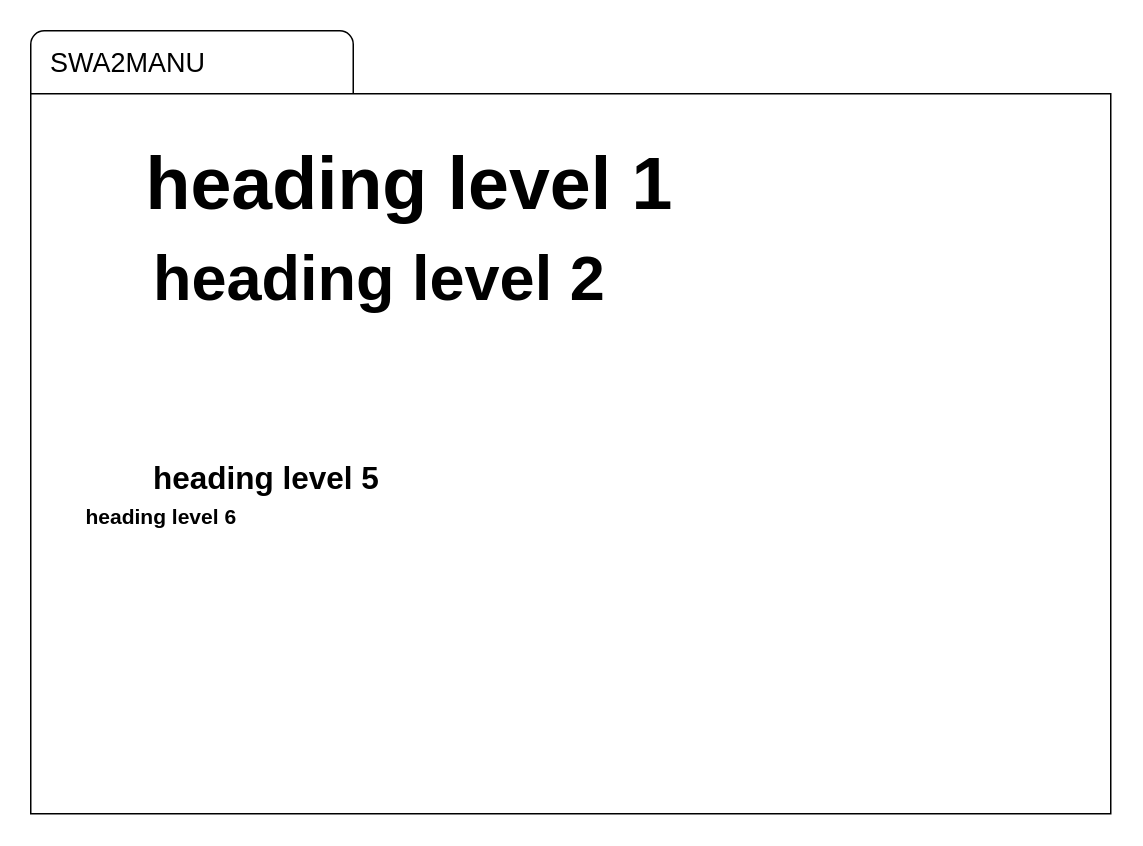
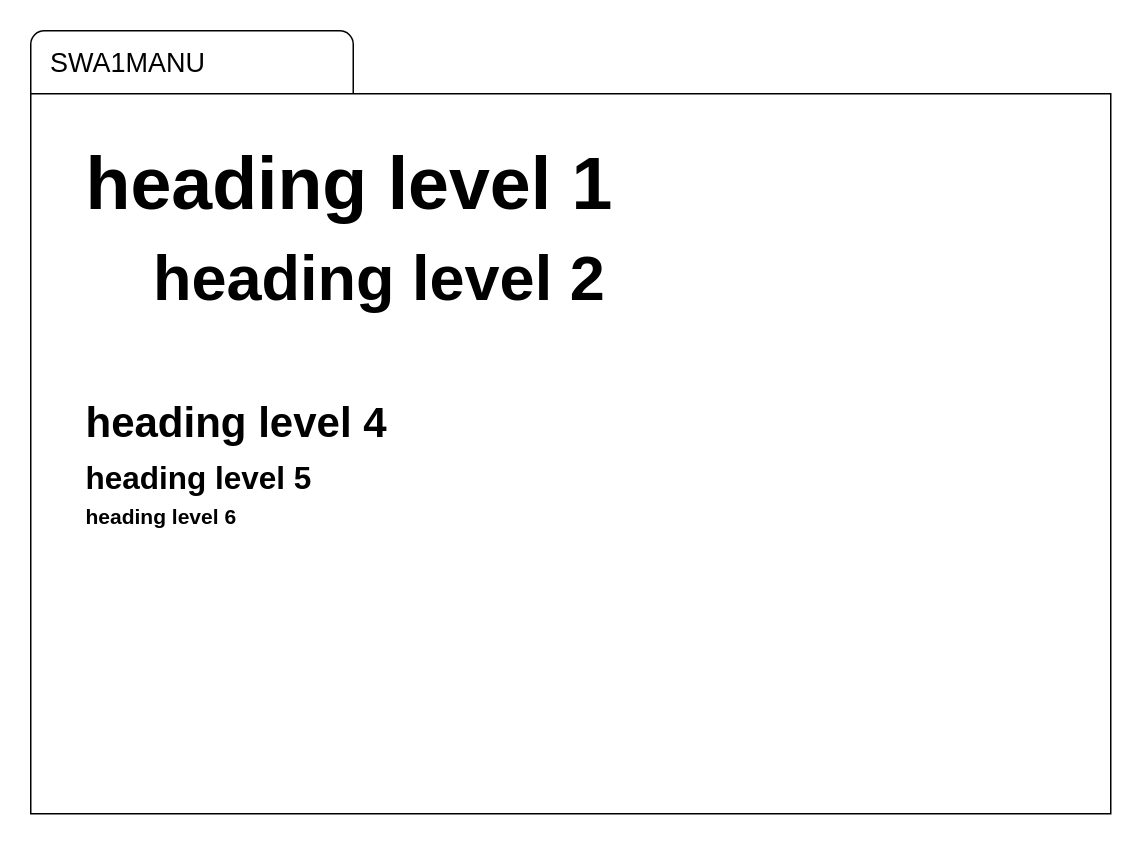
(128, 64) -> (128, 64)
(477, 183) -> (417, 183)
none -> (417, 422)
(485, 477) -> (417, 477)
